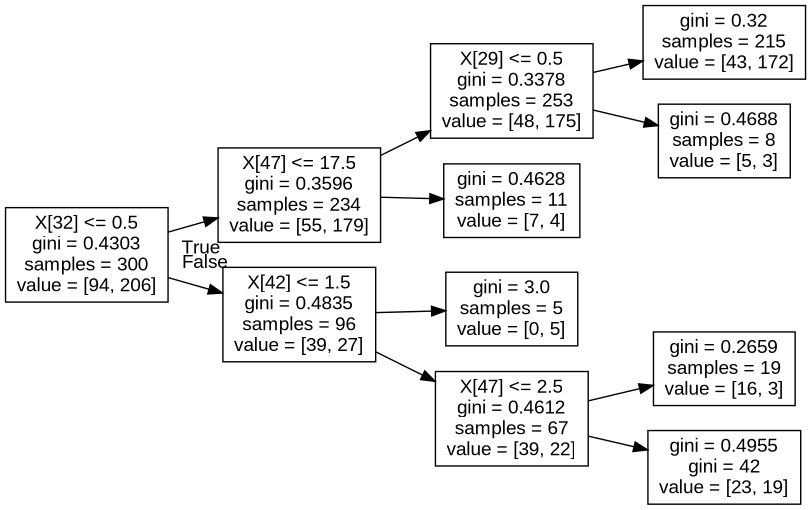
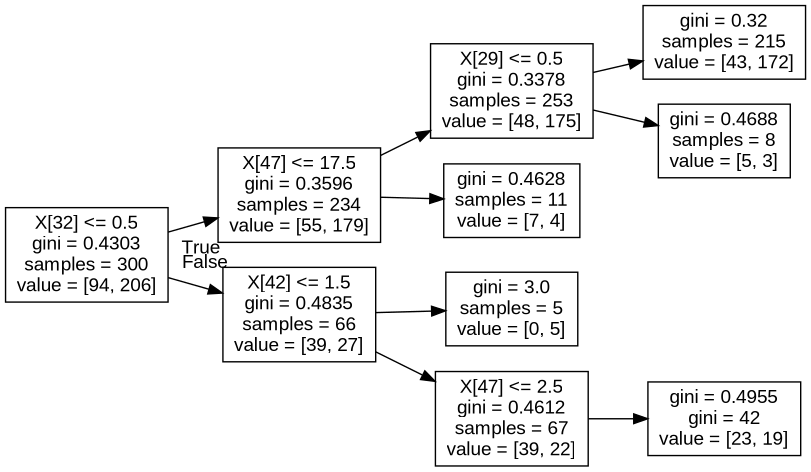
(299, 315) -> (299, 315)
(724, 369) -> none
